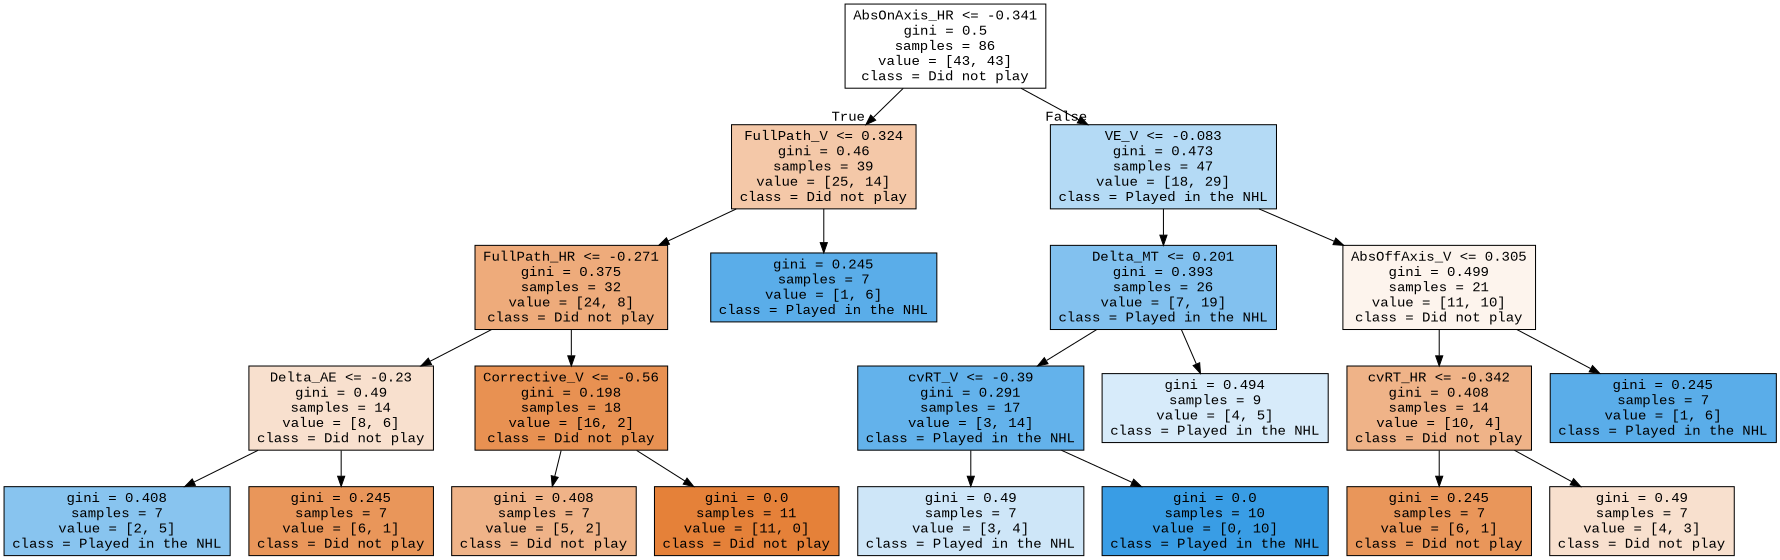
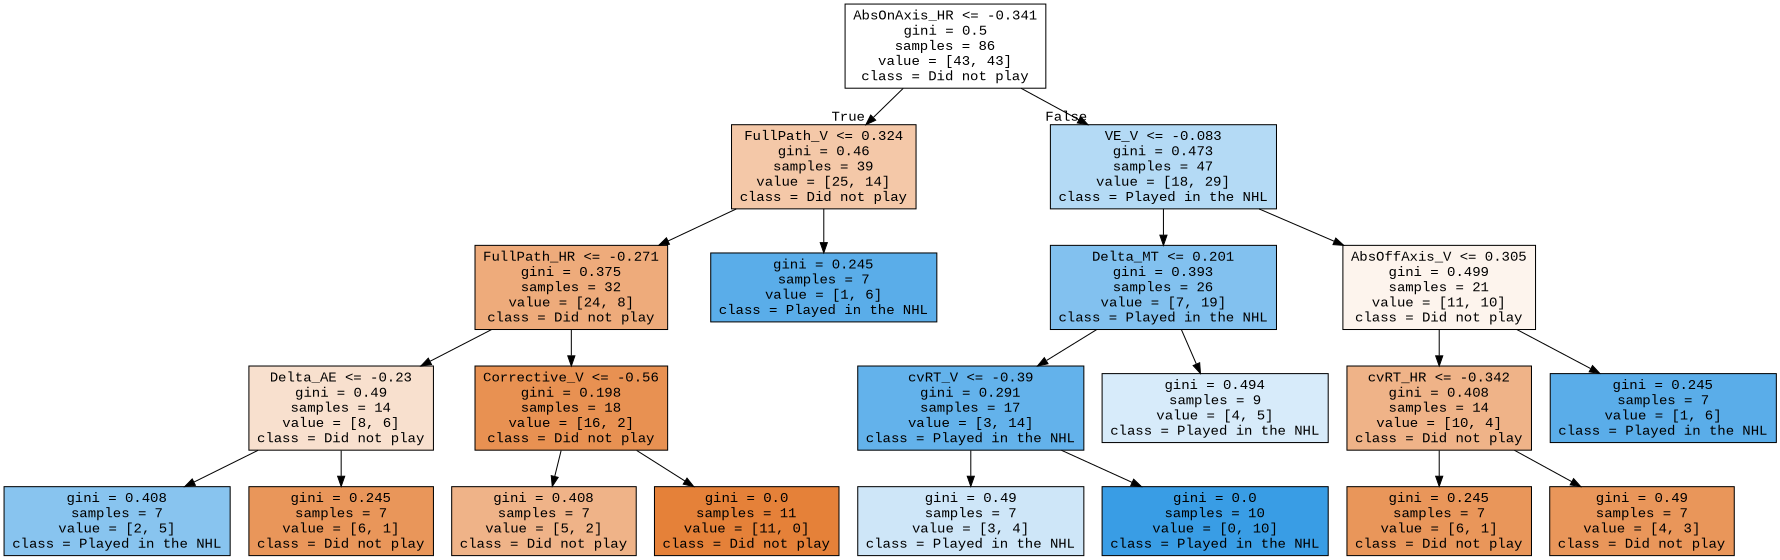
(1642, 521) -> (1642, 521)
